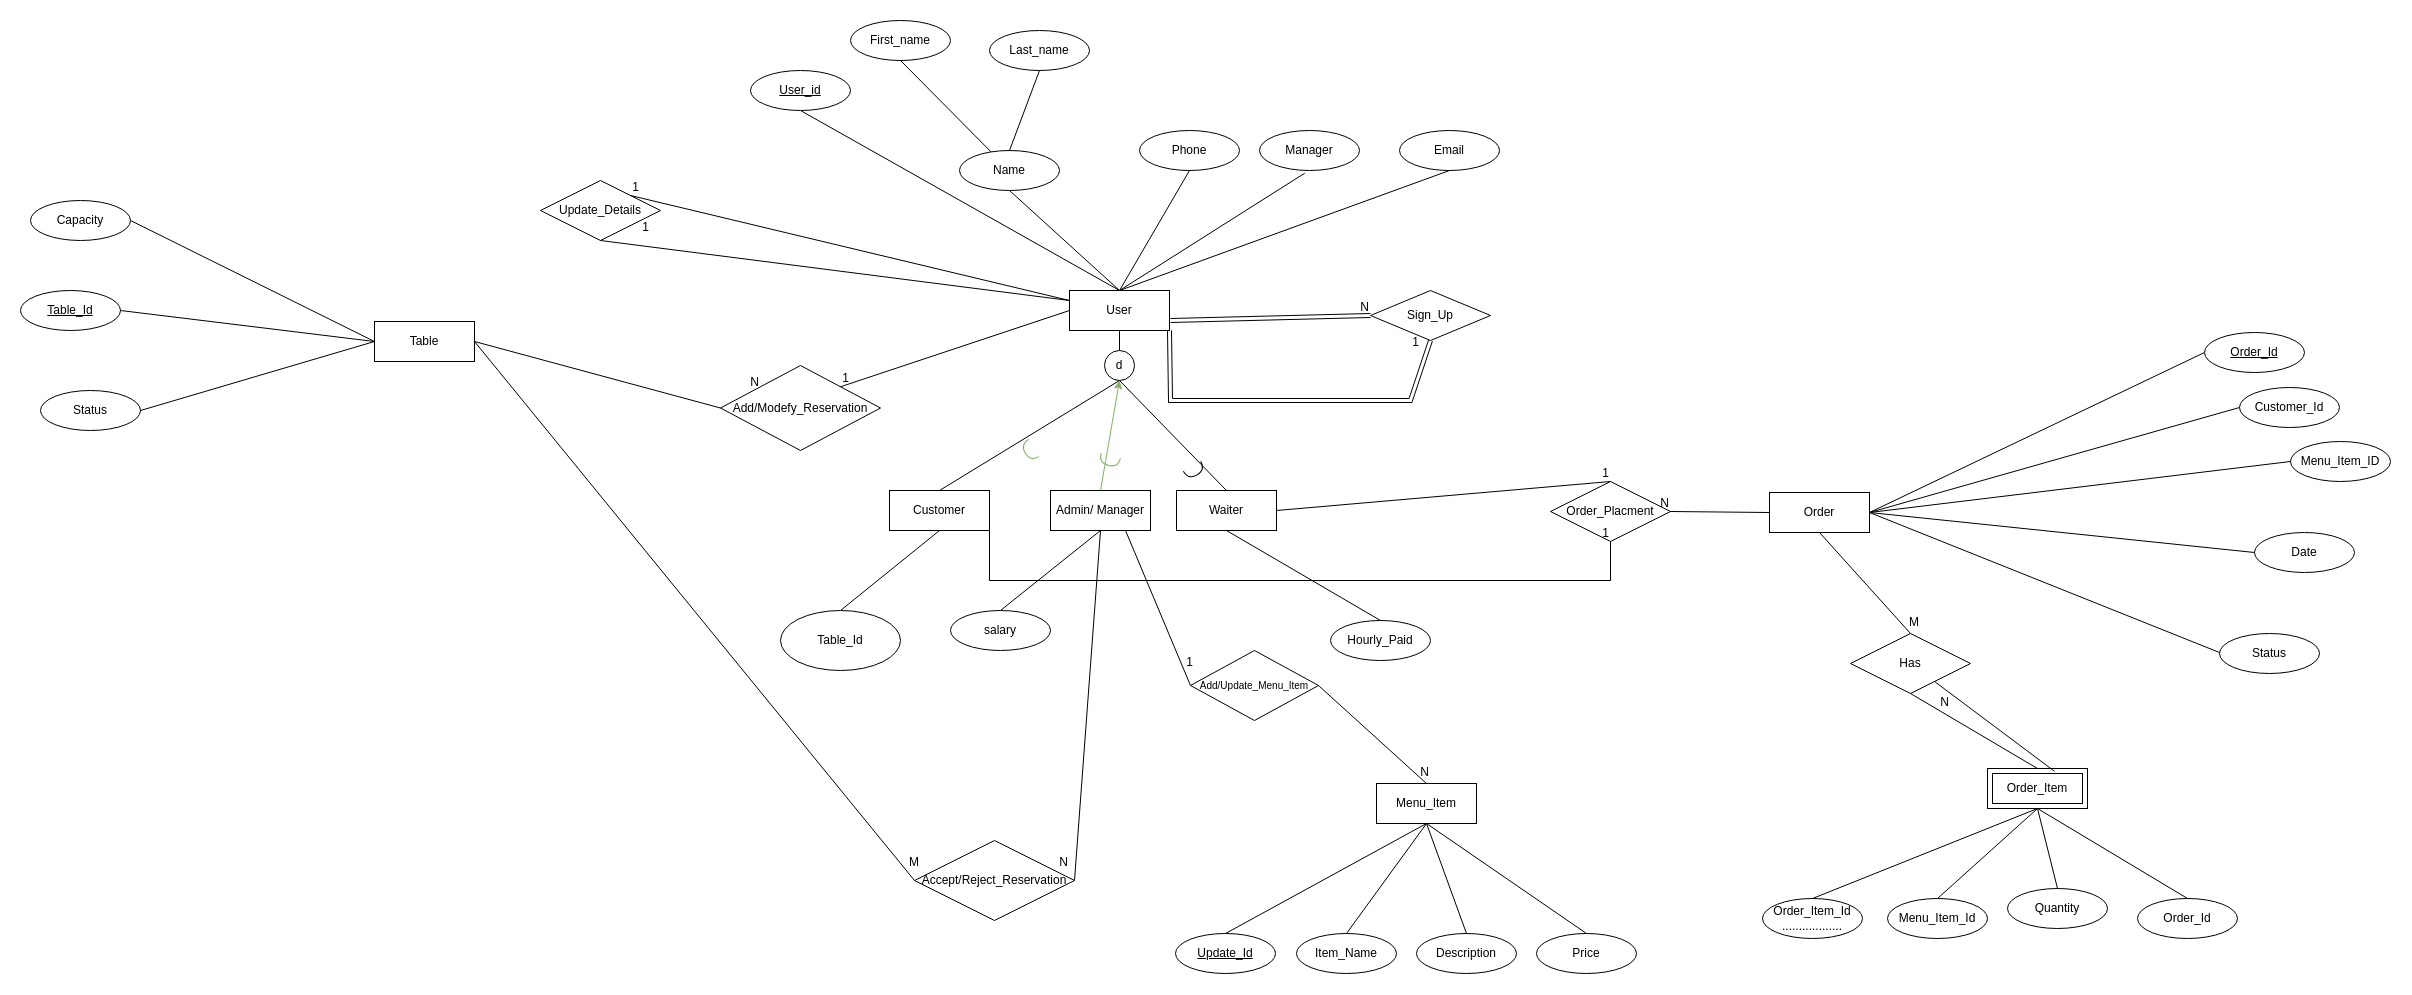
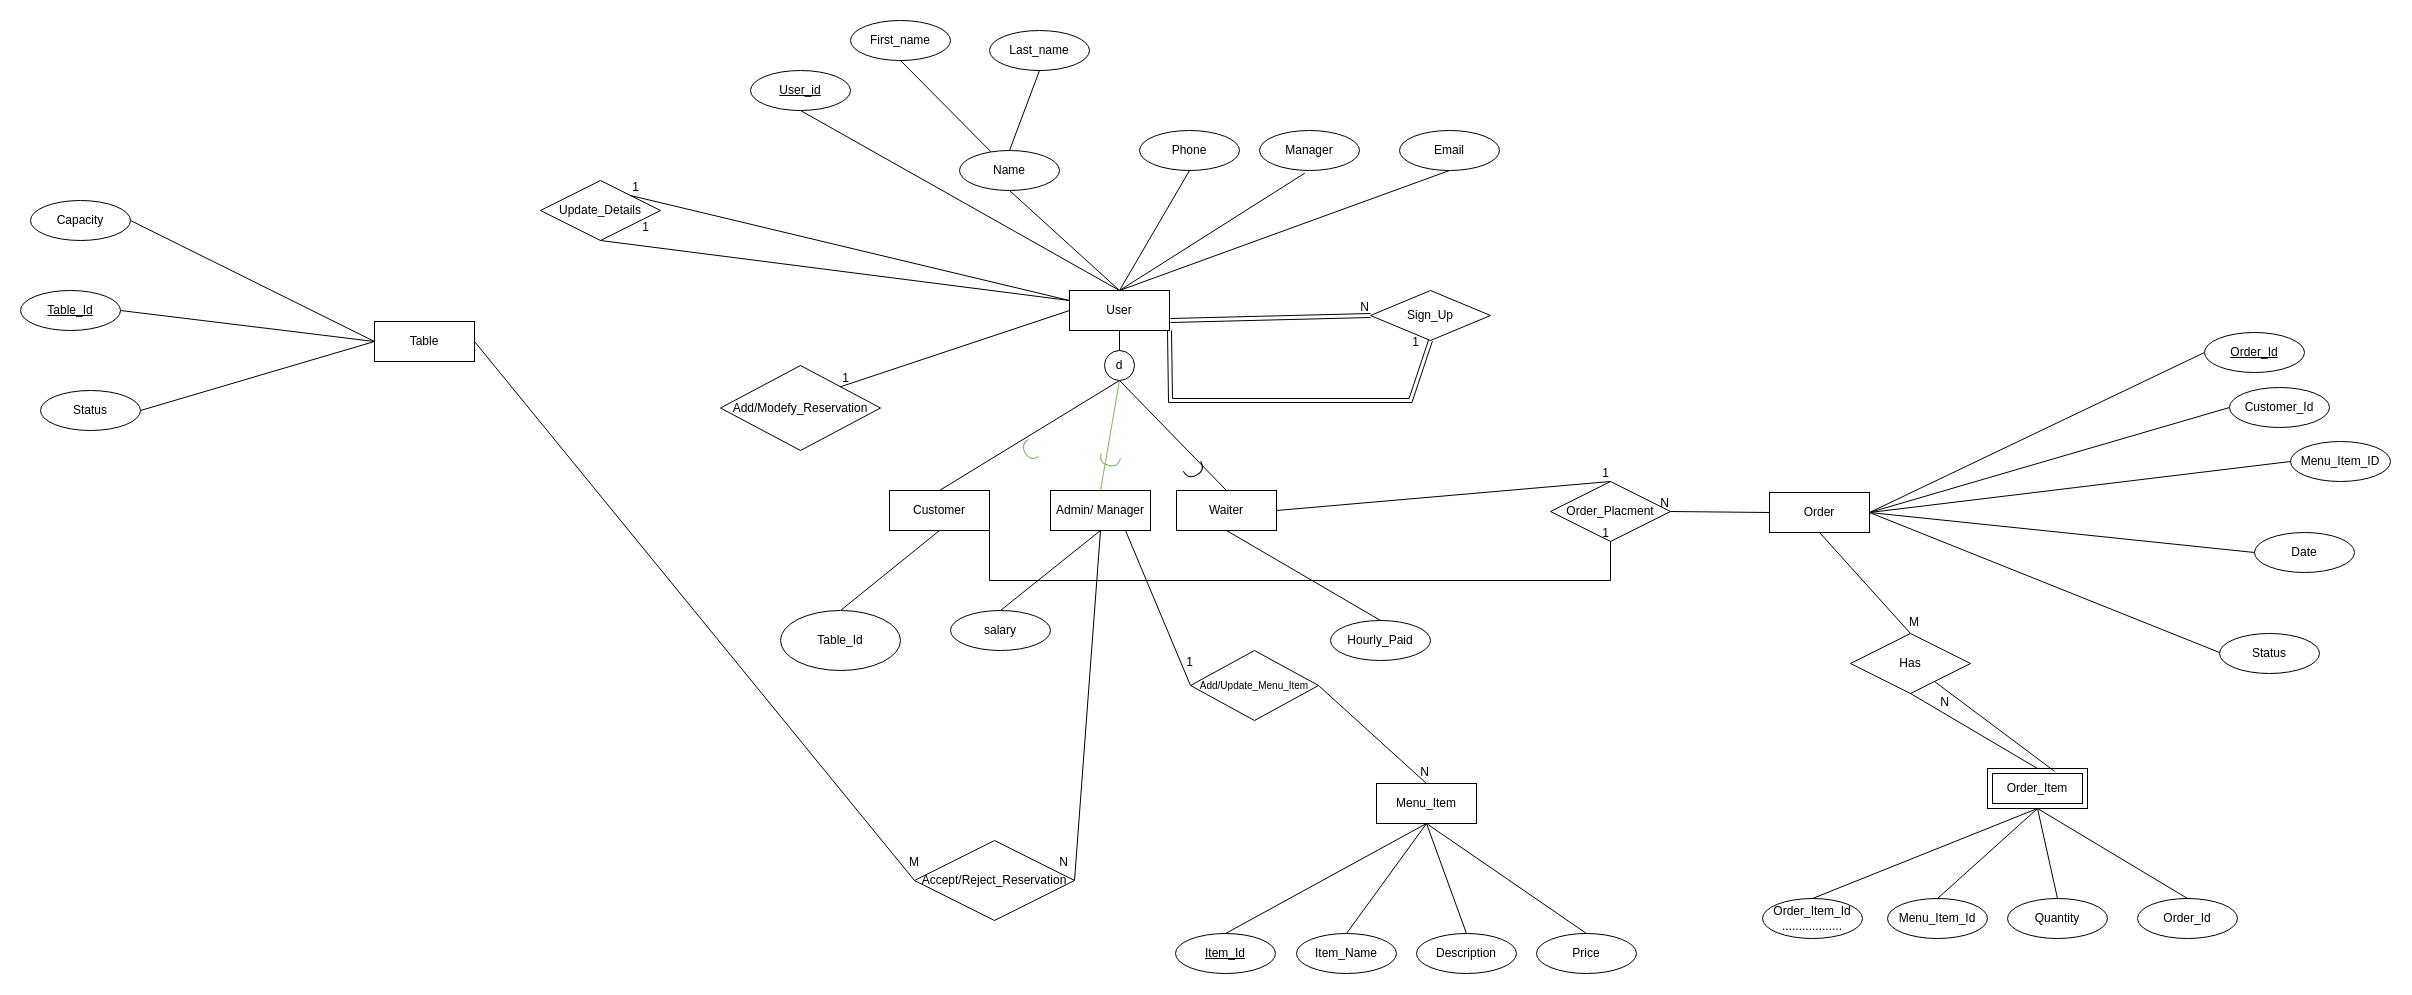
(599, 375) -> none
(1118, 389) -> (1118, 387)
(2290, 408) -> (2280, 408)
(2058, 909) -> (2058, 919)
(1226, 954) -> (1226, 954)
